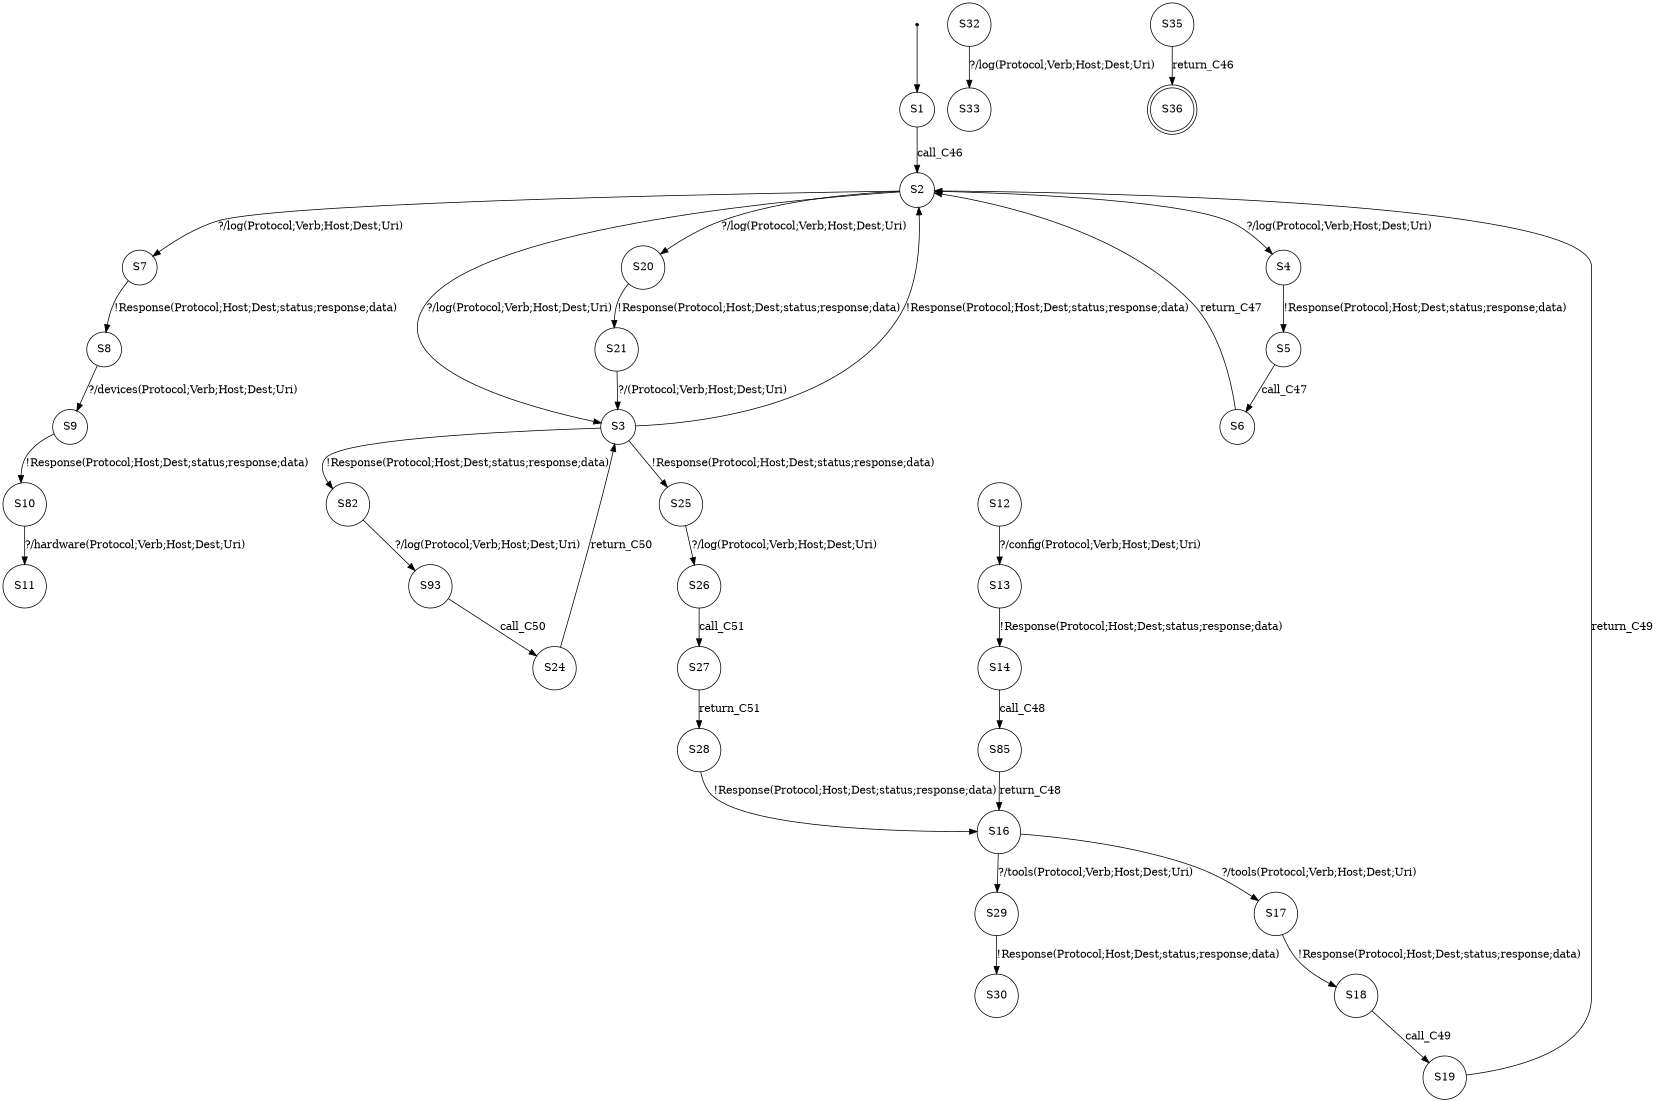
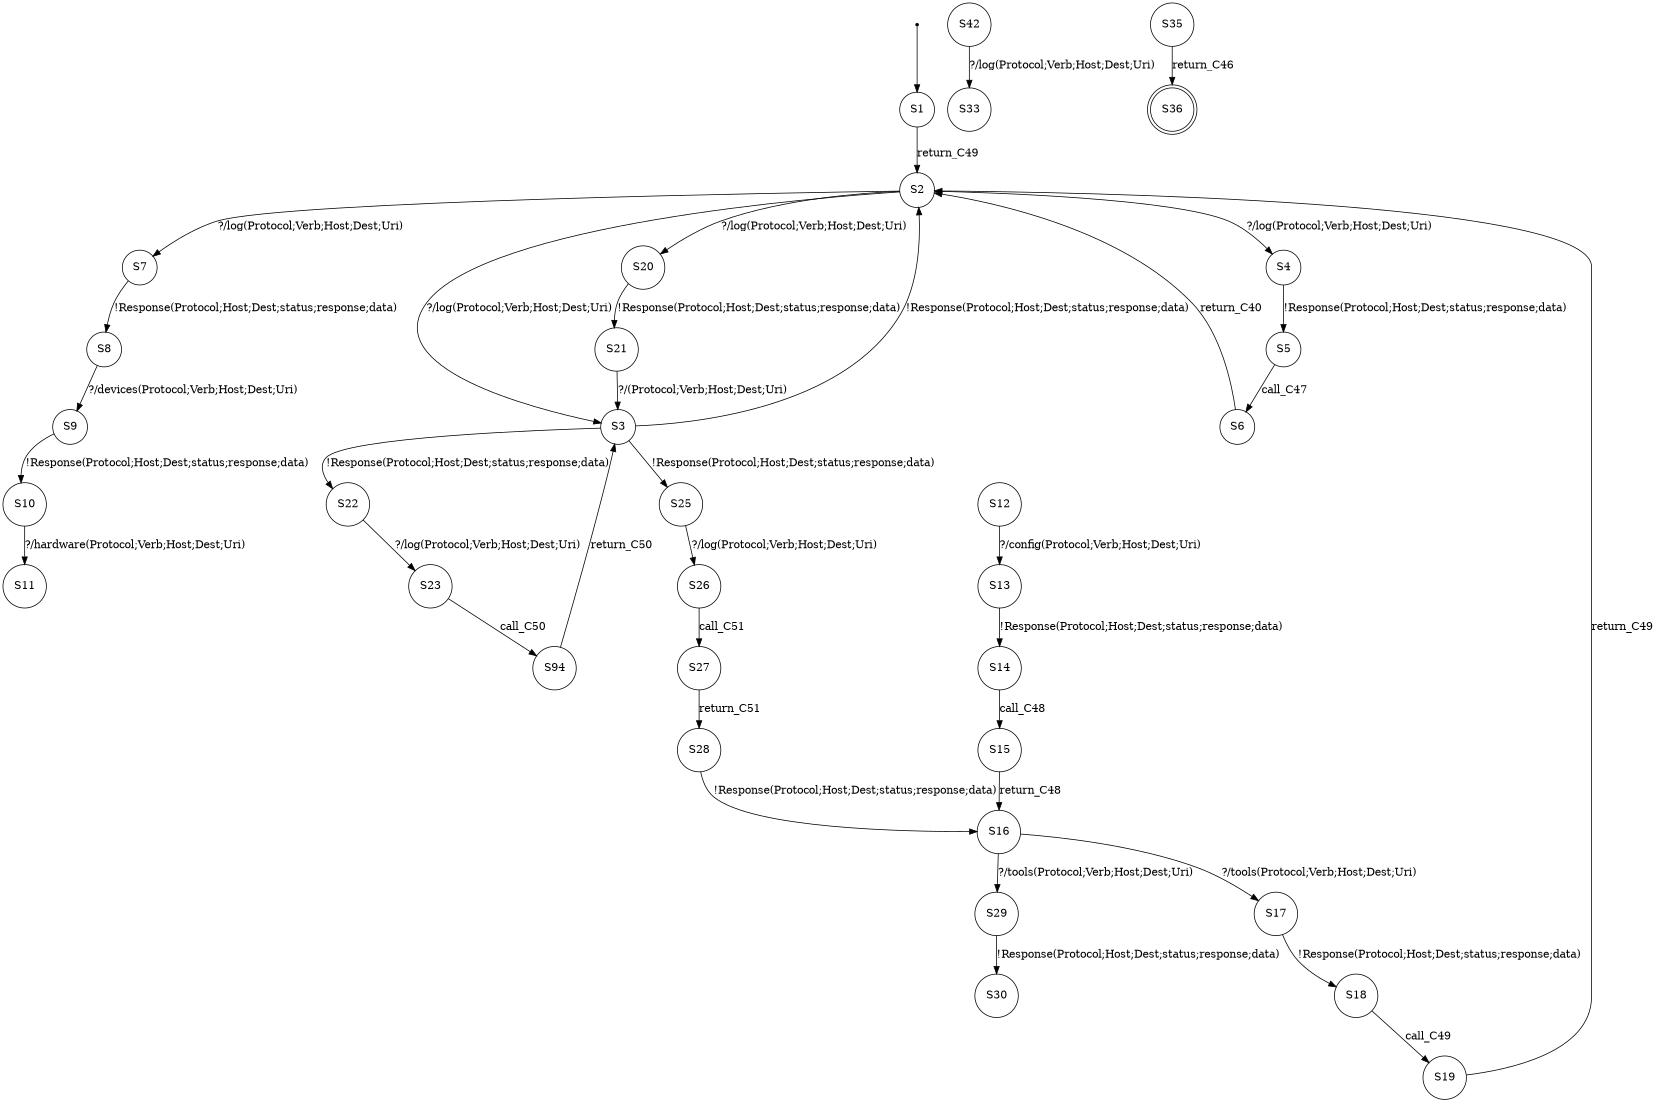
(969, 25) -> (969, 25)
(940, 154) -> (948, 154)
(1231, 308) -> (1231, 308)
(348, 504) -> (348, 504)
(430, 586) -> (430, 586)
(555, 668) -> (555, 668)
(1000, 750) -> (1000, 750)
